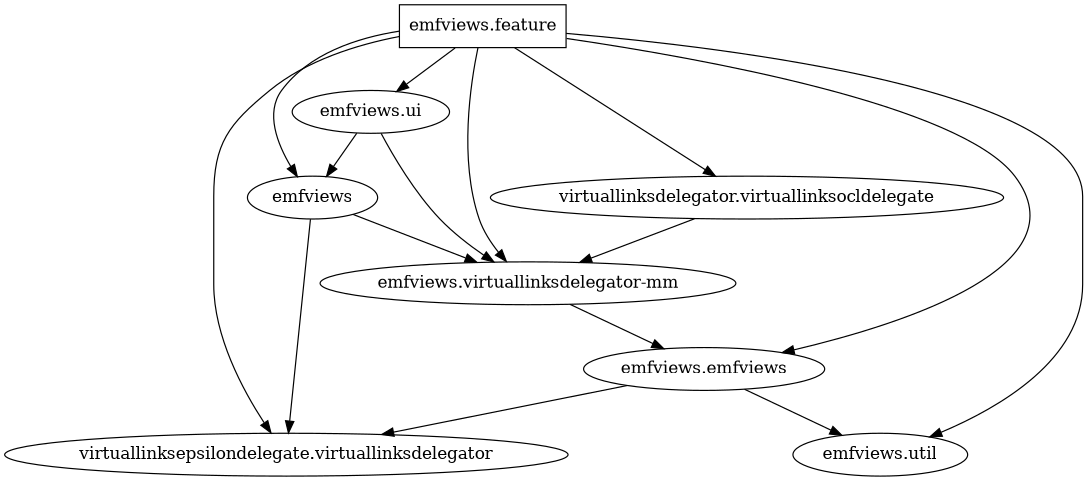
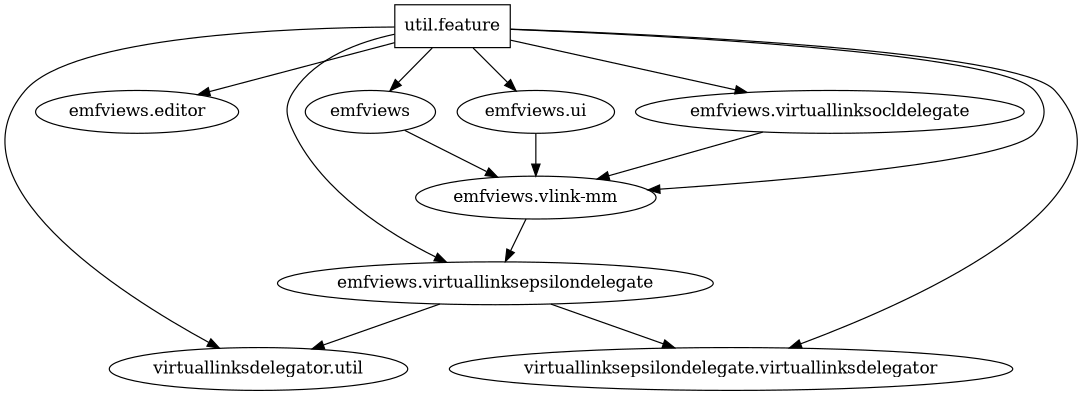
(483, 26) -> (453, 26)
none -> (137, 112)
(345, 150) -> none
(747, 198) -> (830, 112)
(528, 283) -> (536, 198)
(300, 320) -> none
(704, 369) -> (495, 283)
(880, 455) -> (259, 369)
